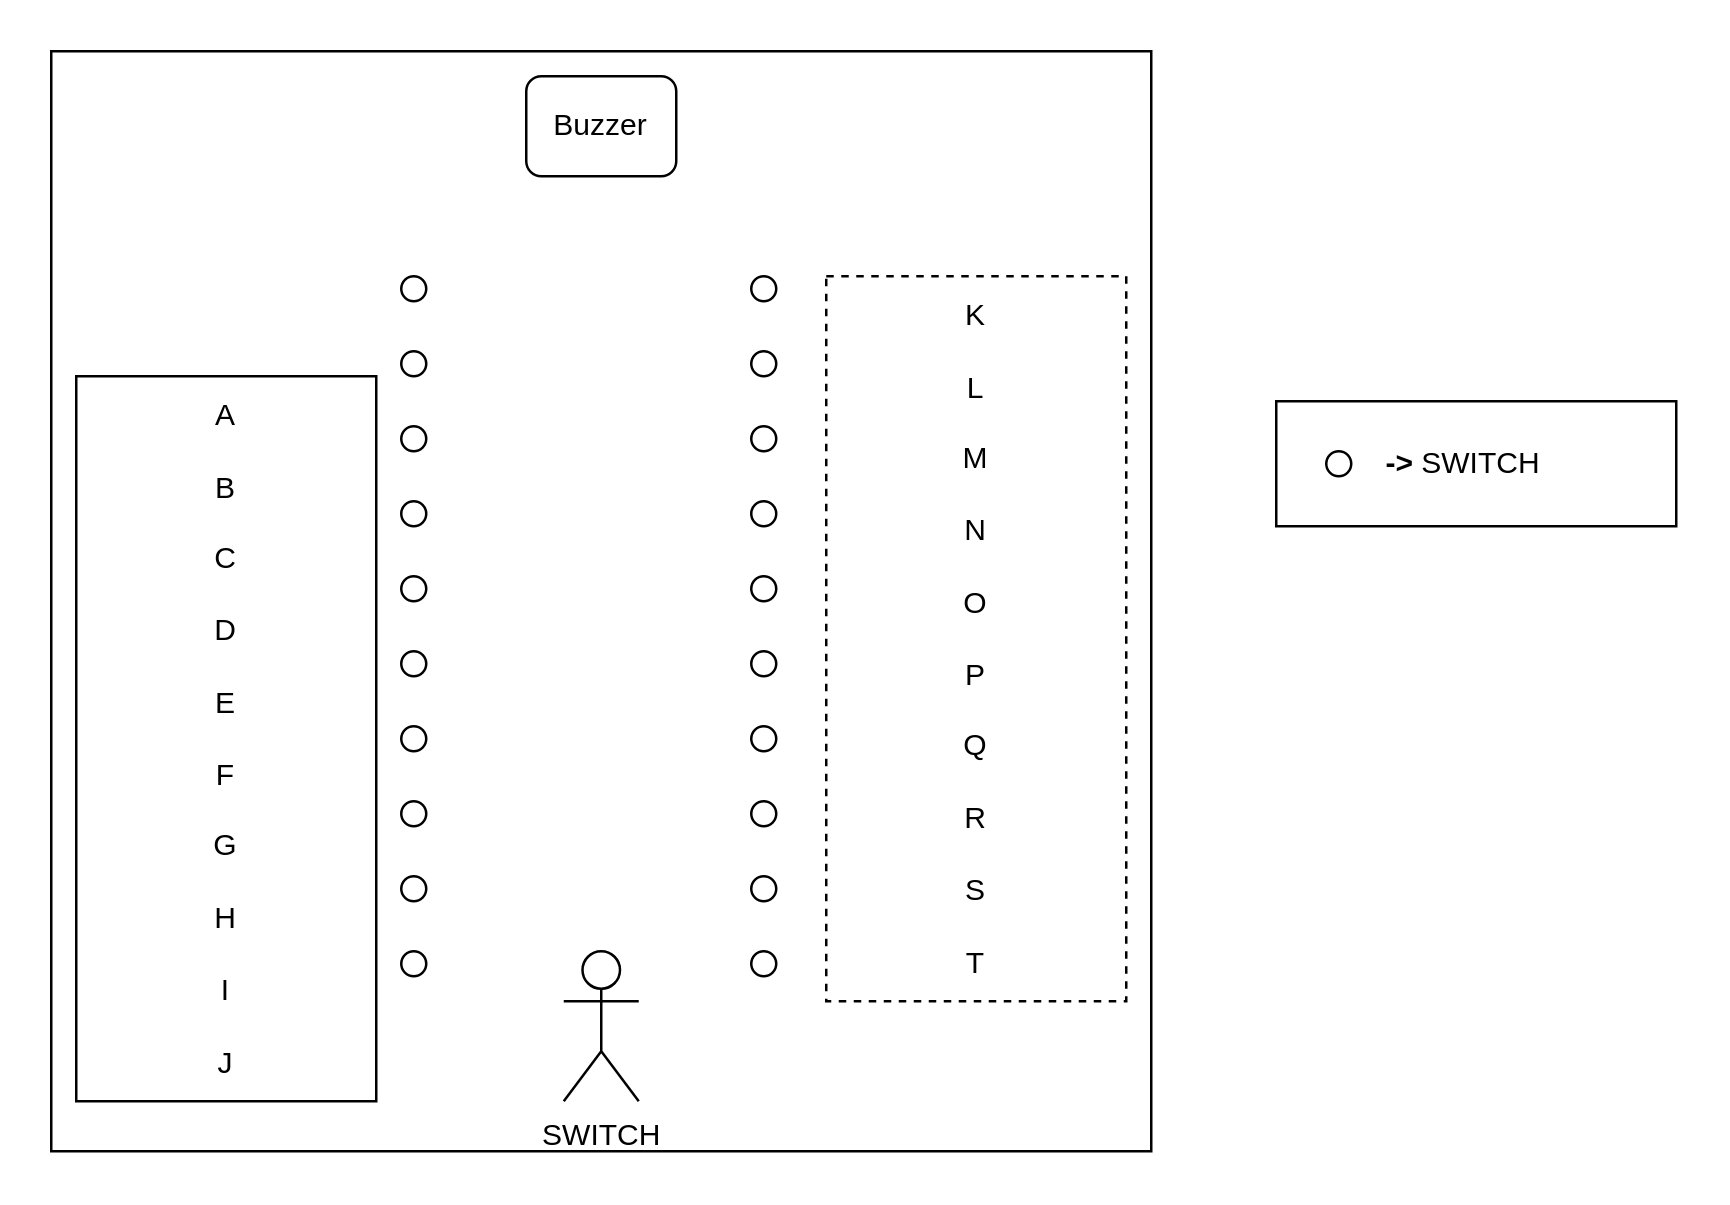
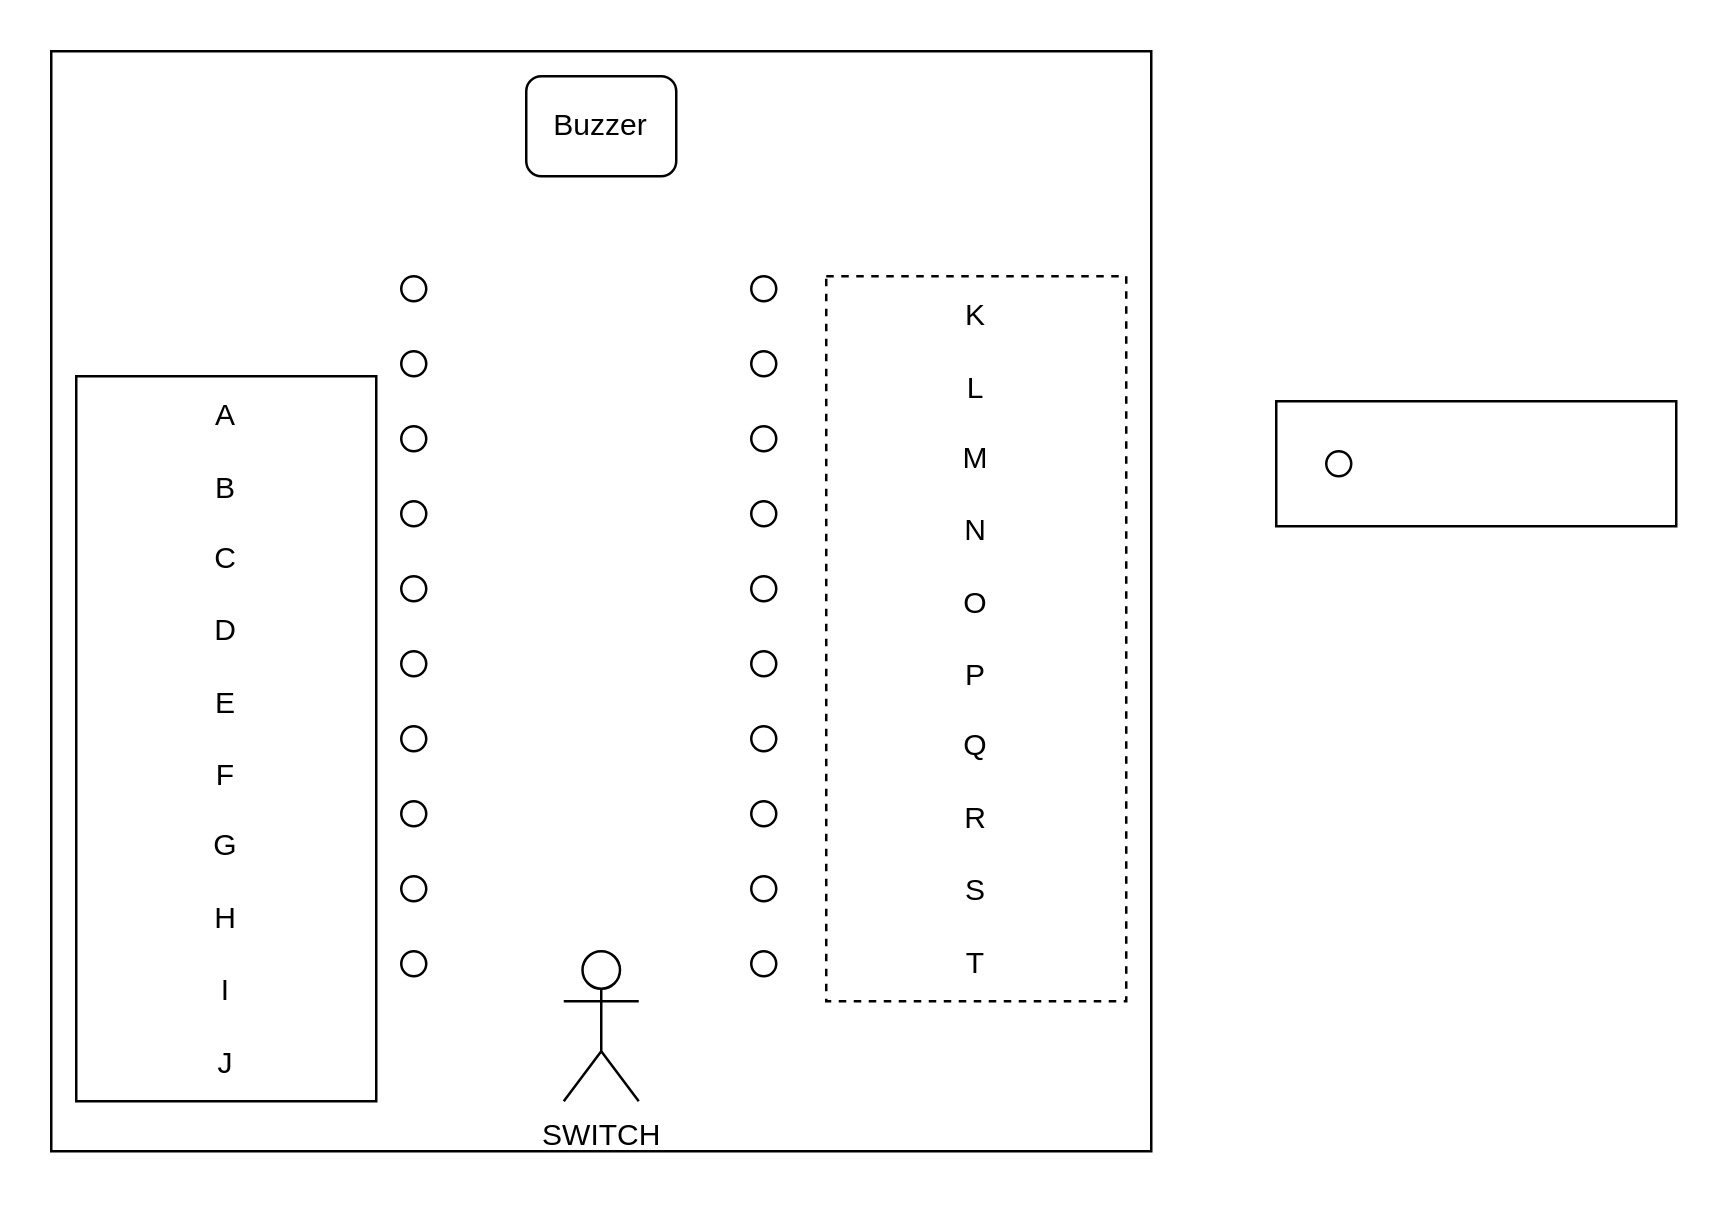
(1464, 464) -> none
